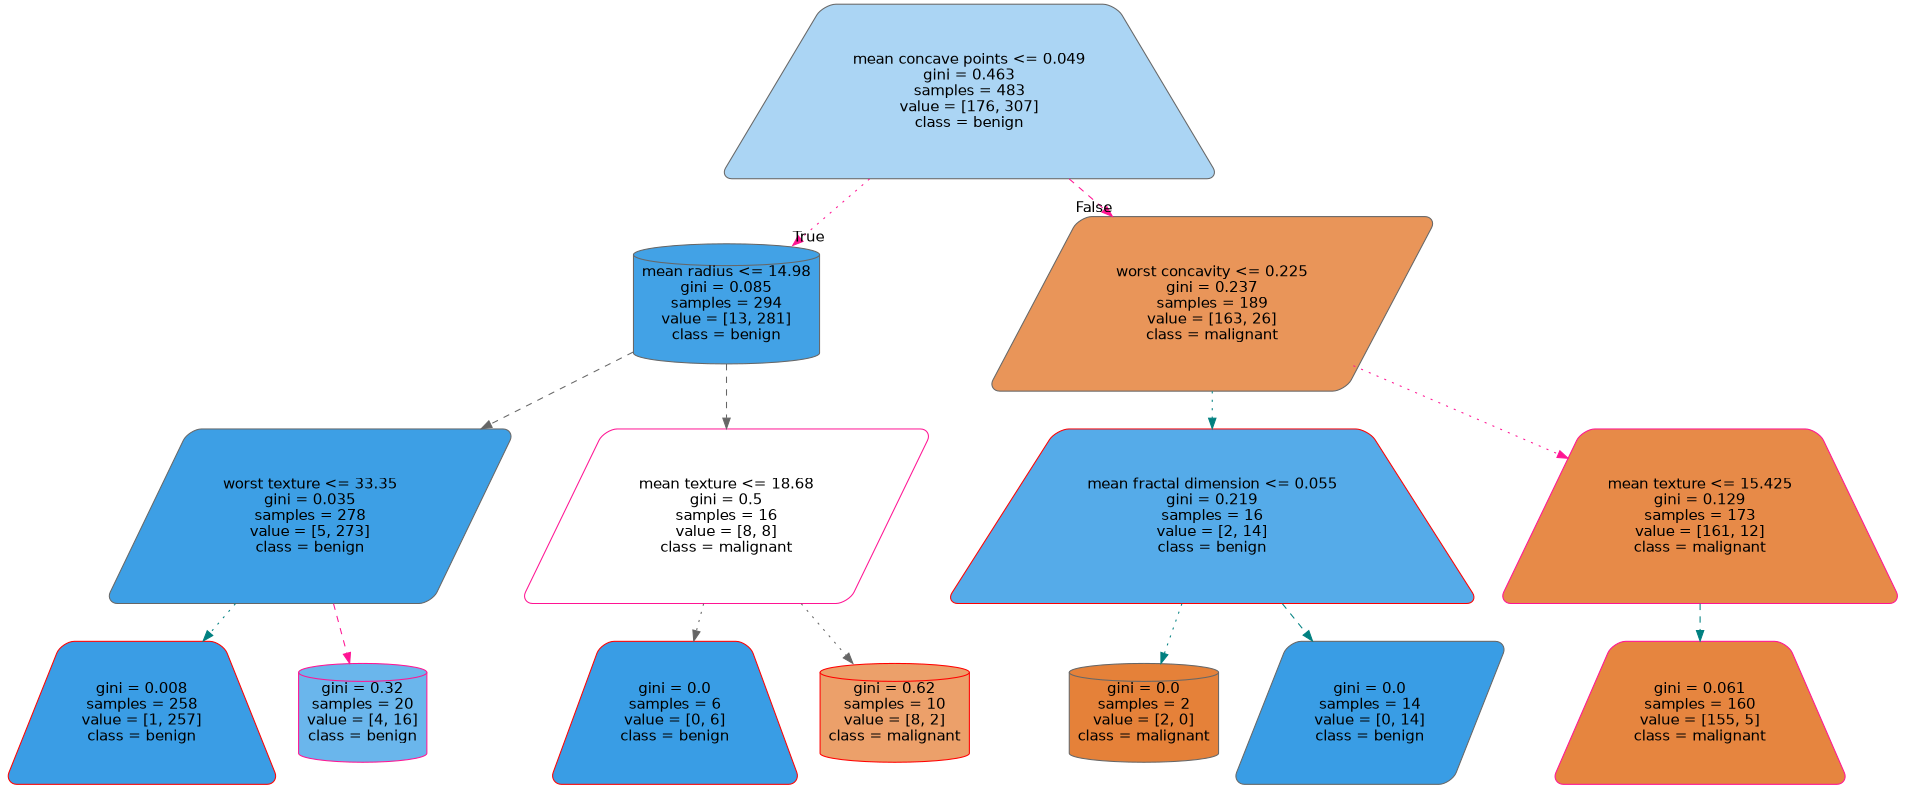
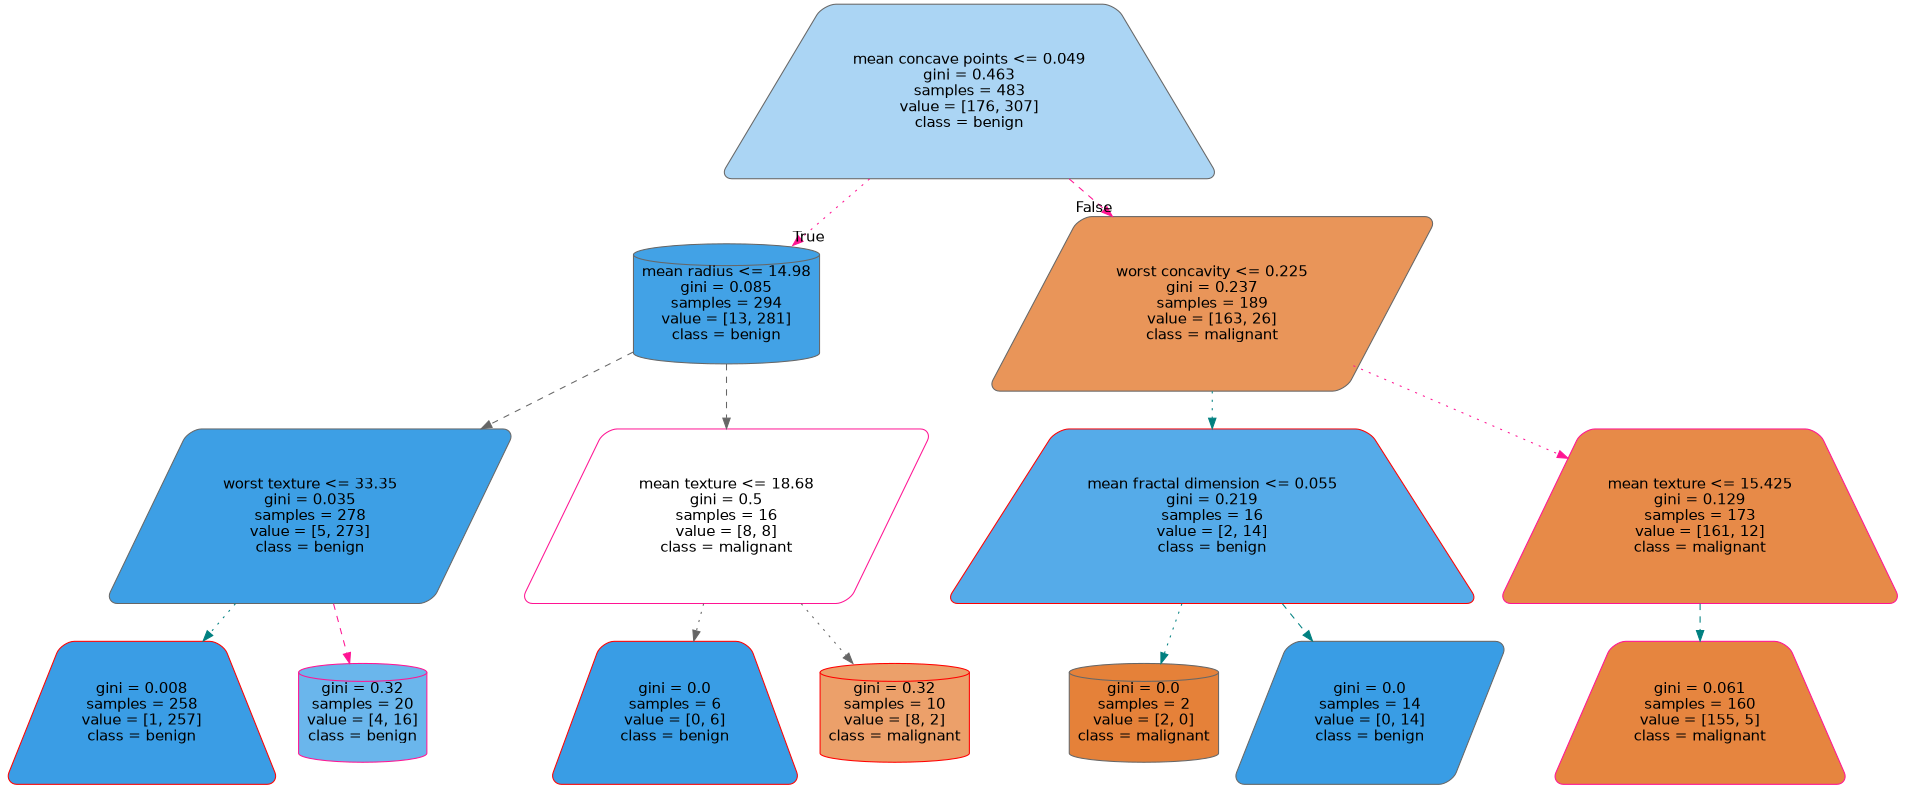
(895, 713) -> (895, 713)
